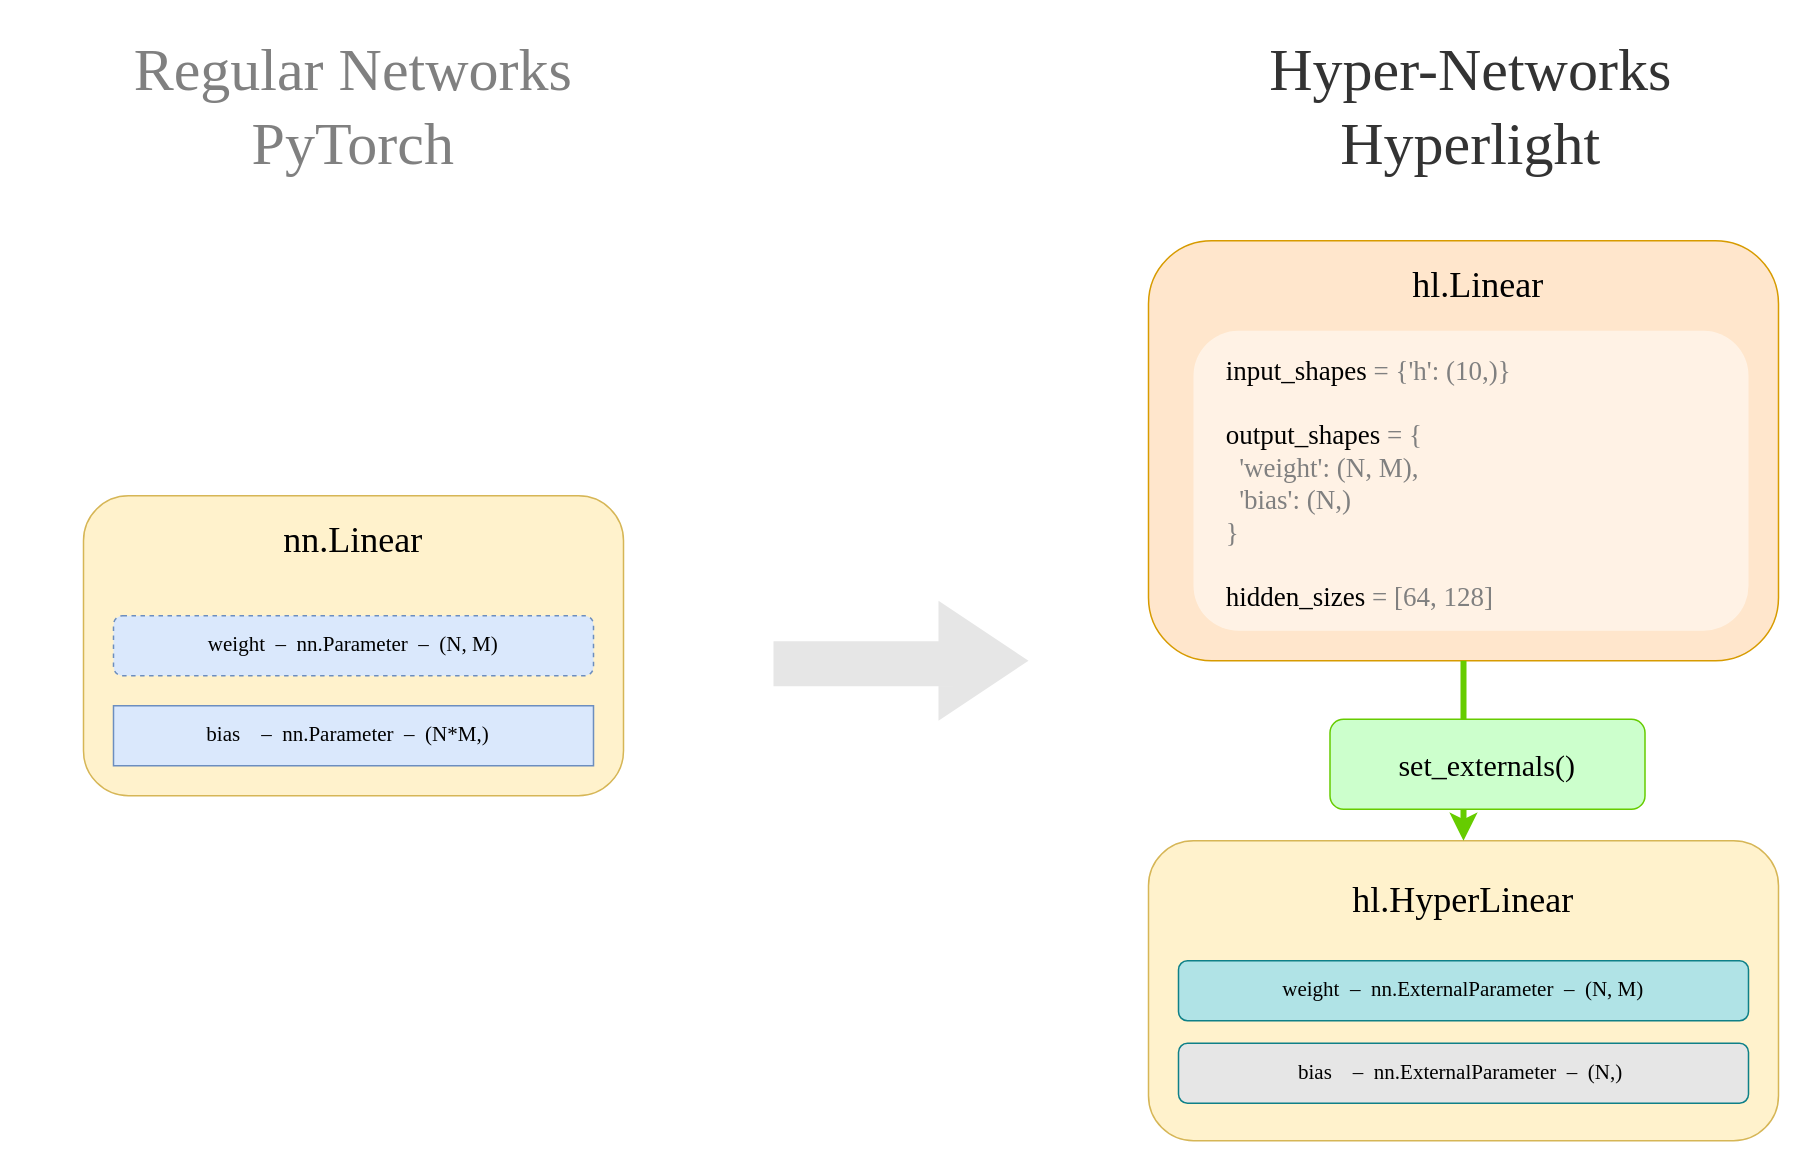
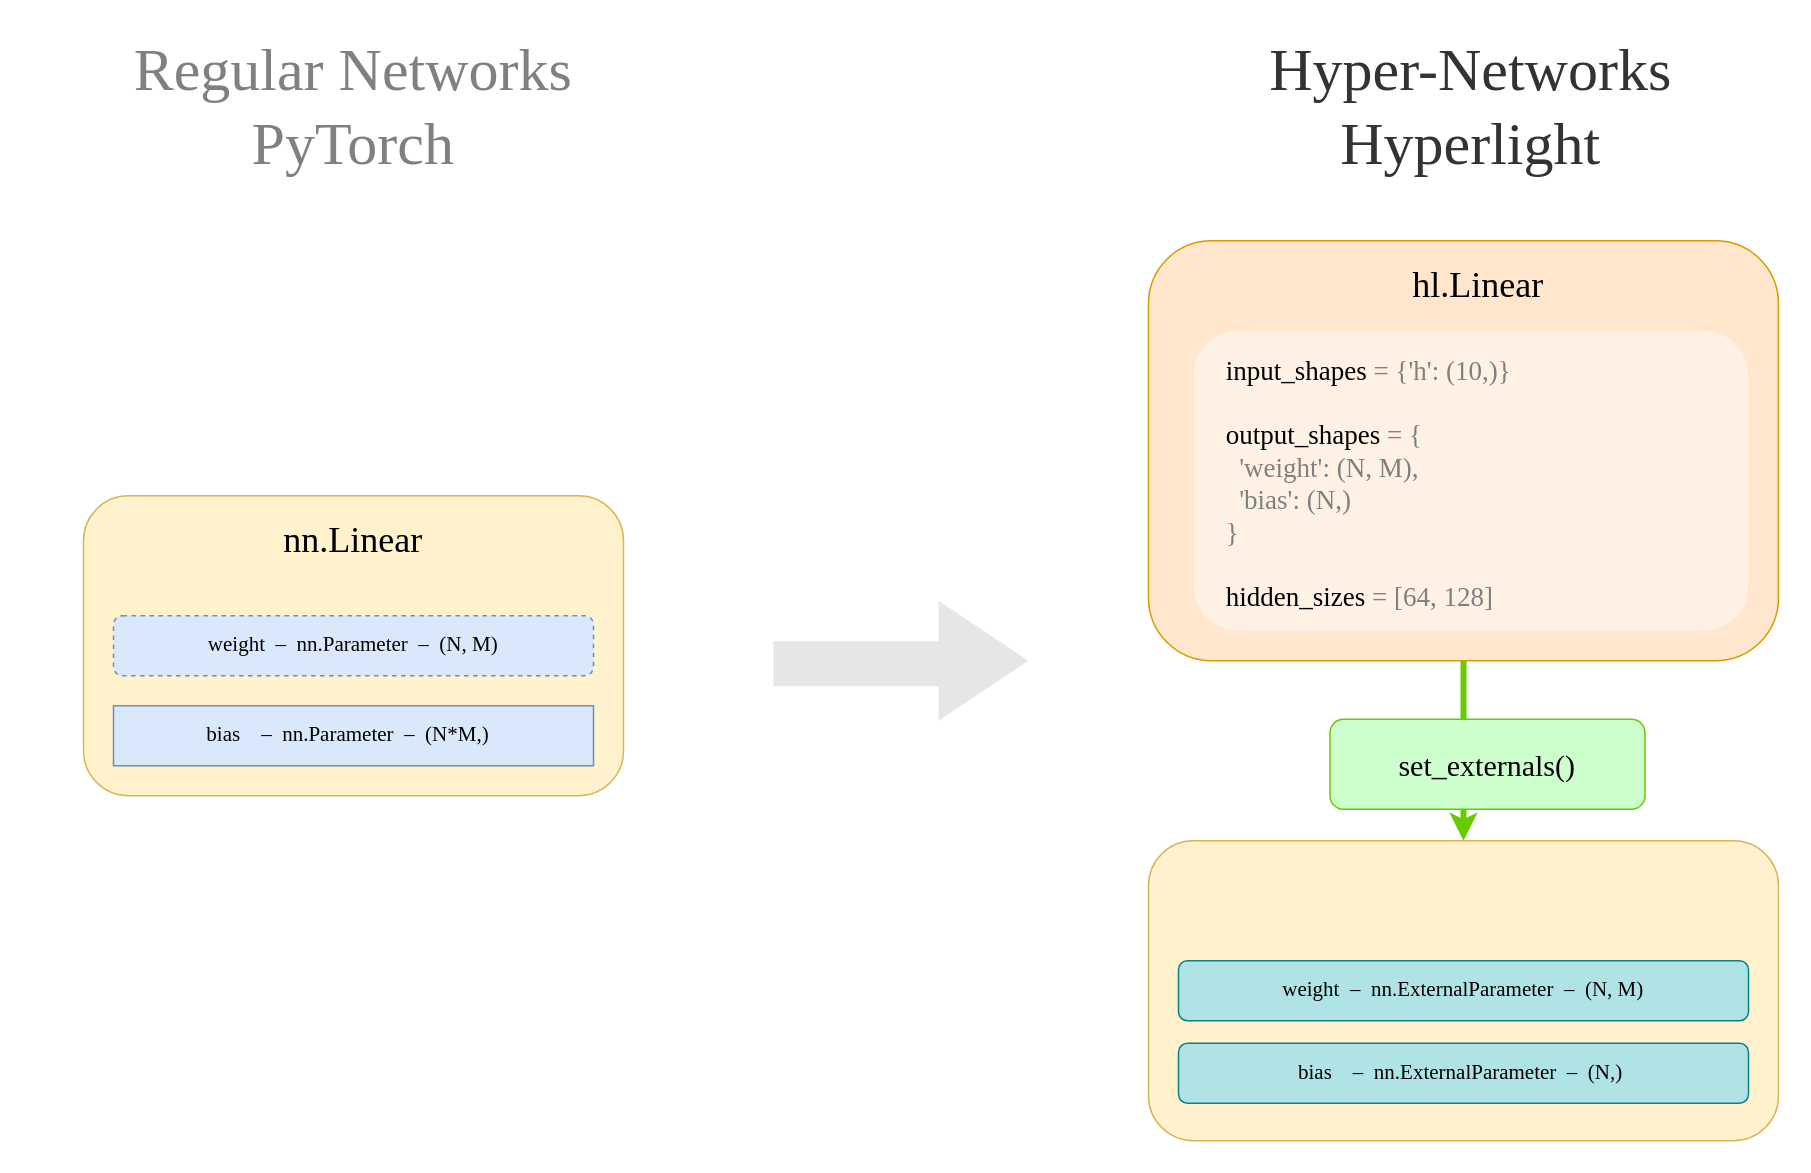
(1463, 901) -> none
(1463, 1073) -> (1463, 1073)
